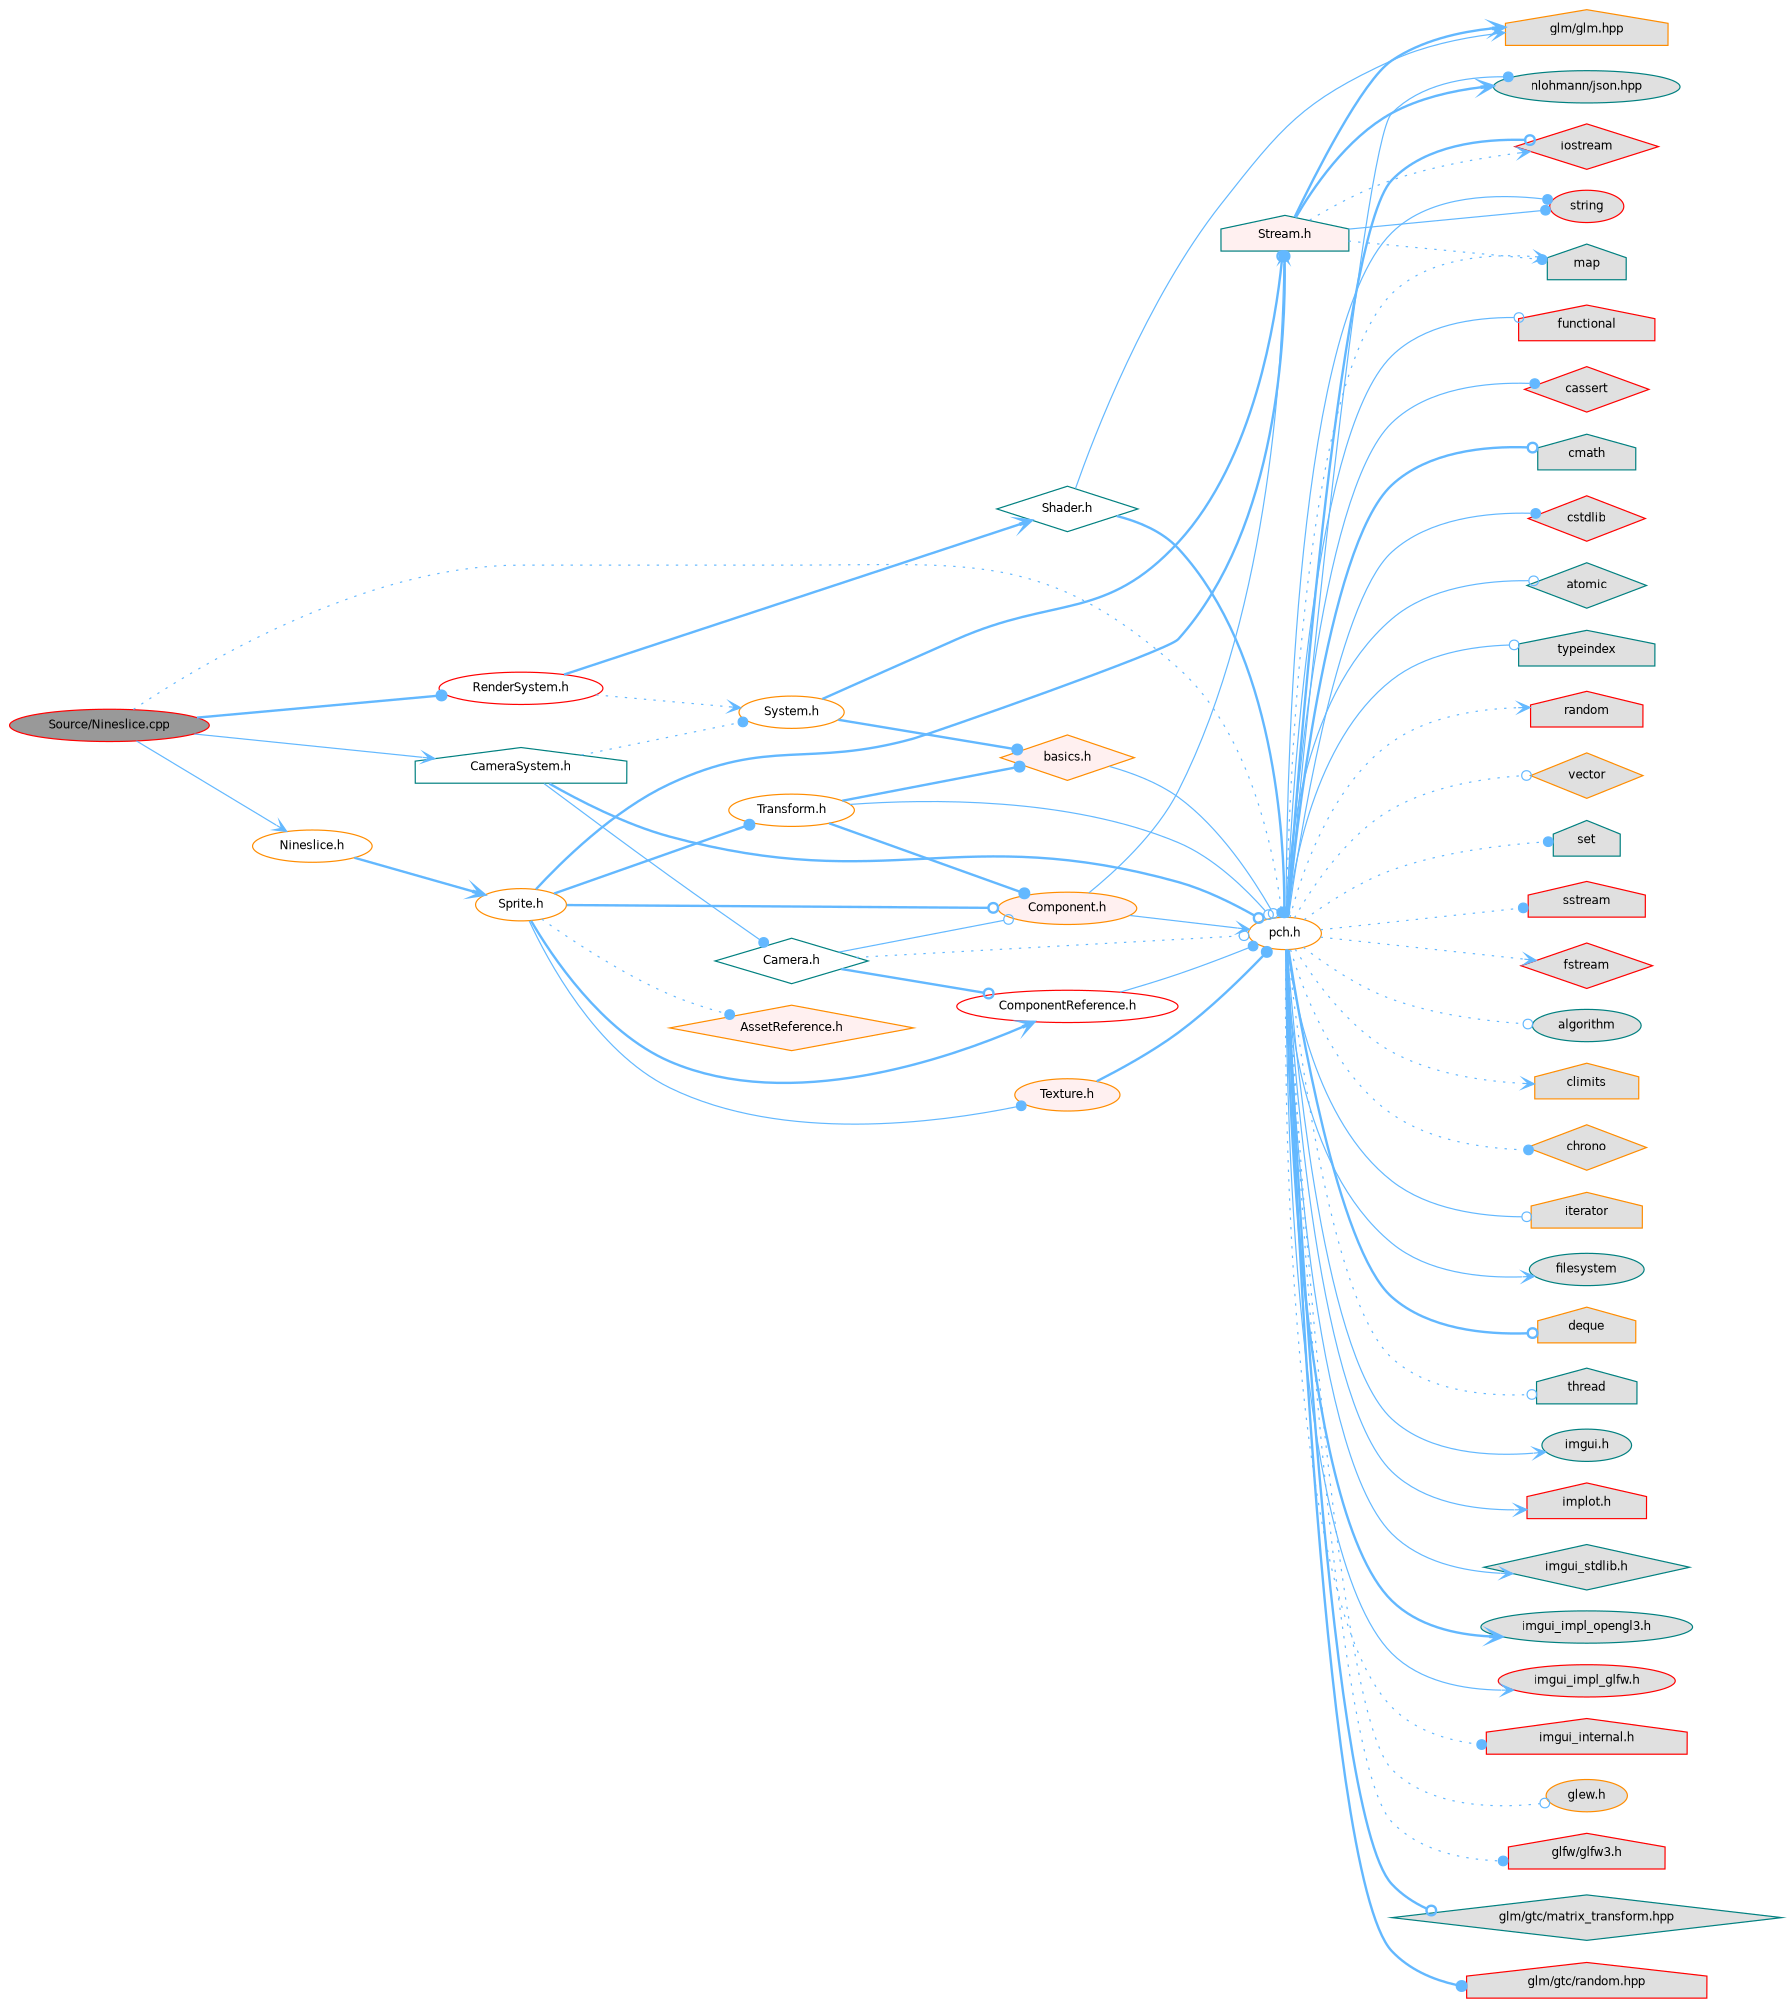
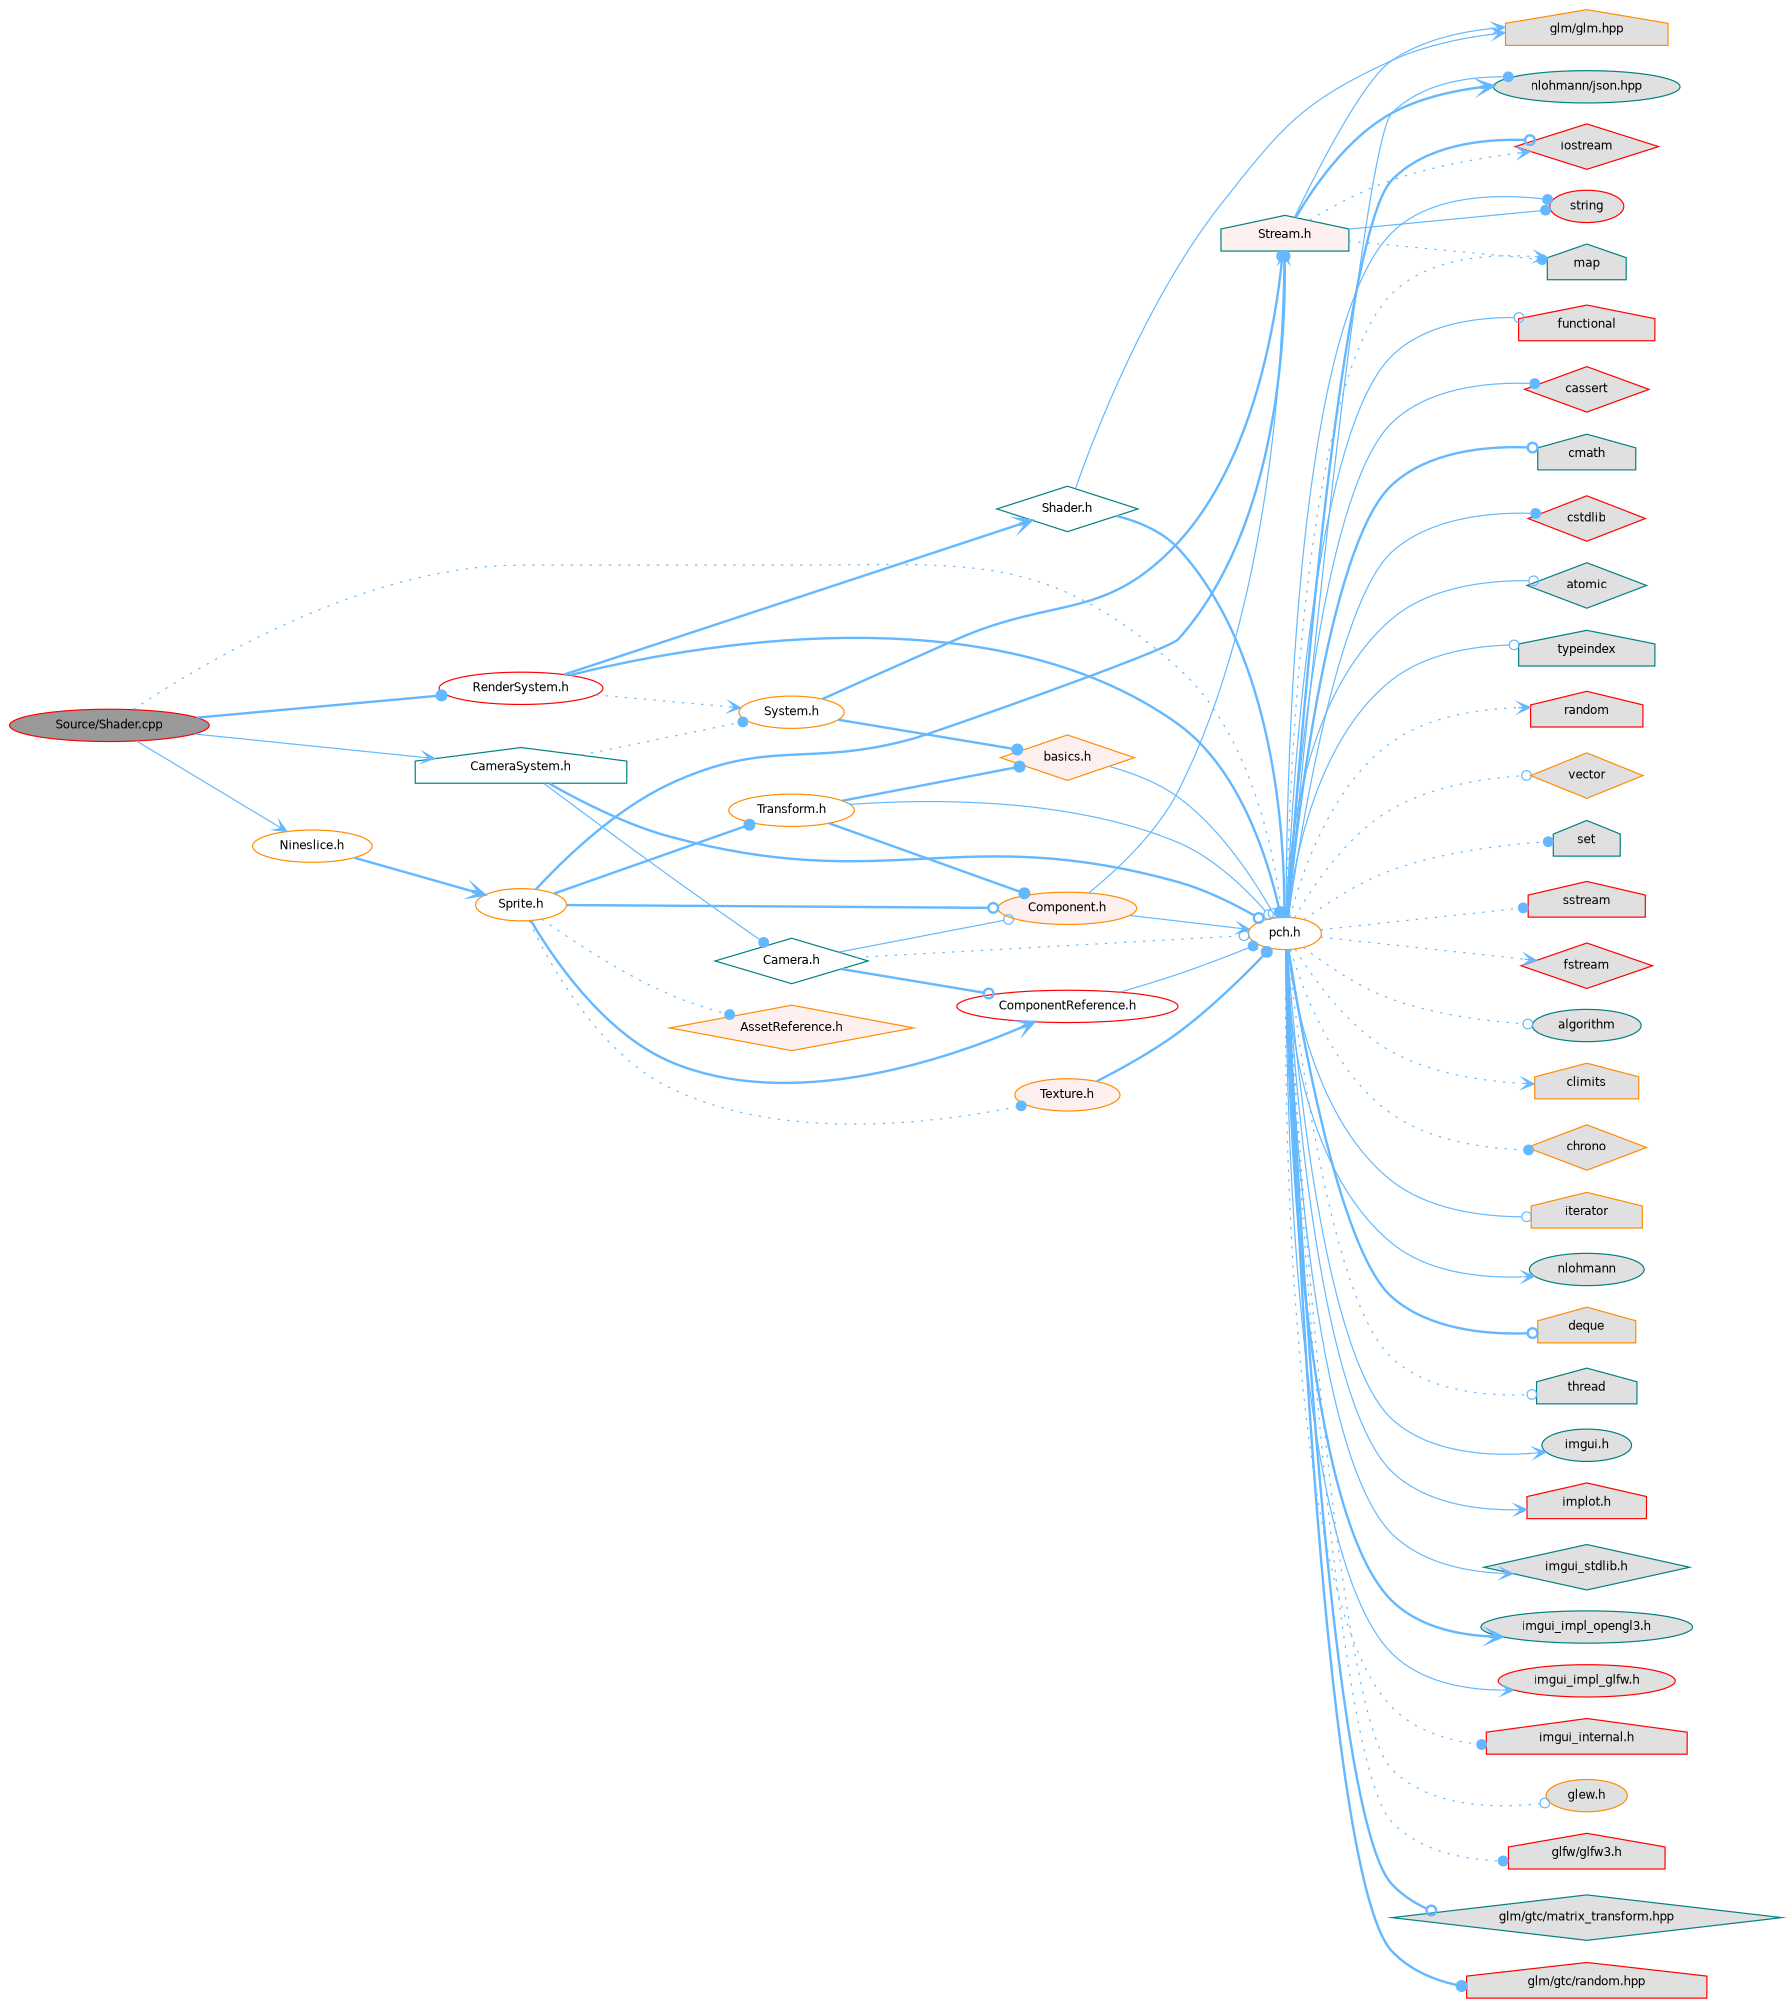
(1366, 89) -> (1366, 89)
none -> (986, 650)
(109, 725) -> (109, 725)
(731, 1109) -> (731, 1109)
(1587, 1269) -> (1587, 1269)
